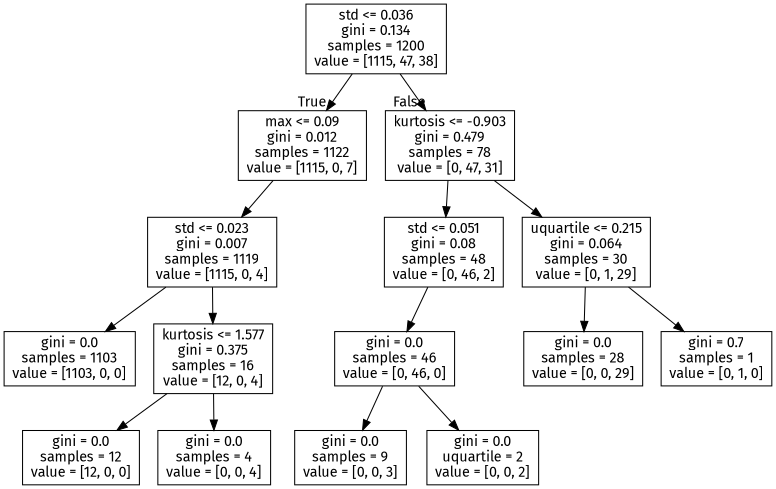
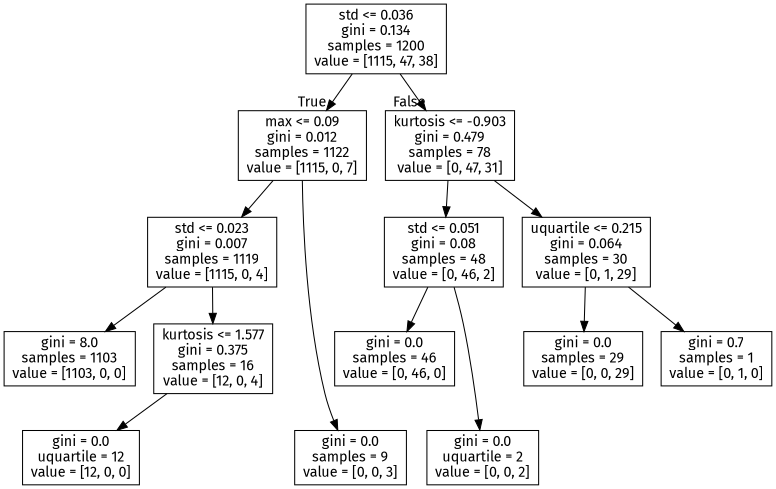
(70, 359) -> (70, 359)
(583, 359) -> (583, 359)
(375, 404) -> (310, 302)
(435, 404) -> (469, 353)
(81, 458) -> (81, 458)
(214, 458) -> none
